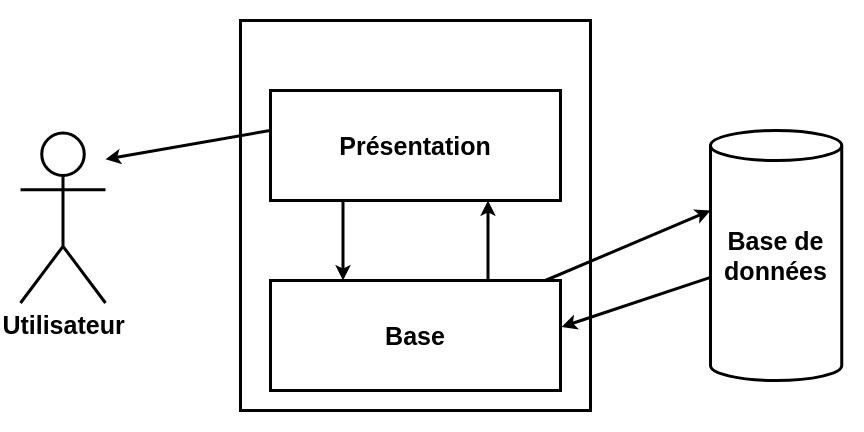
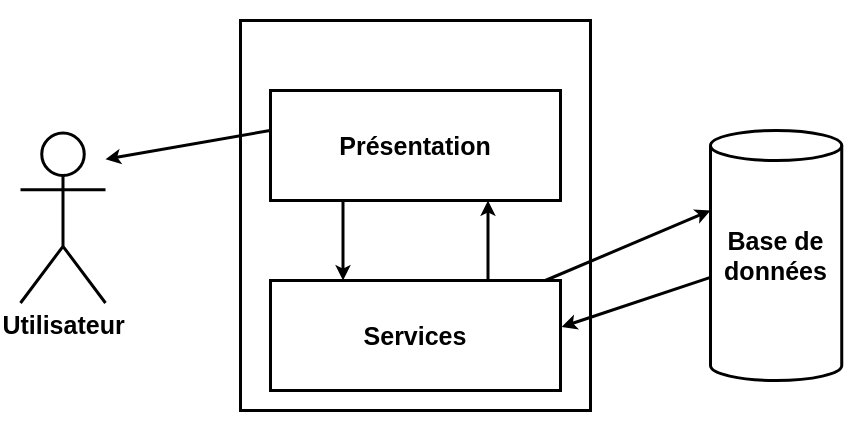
(416, 336) -> (416, 336)
